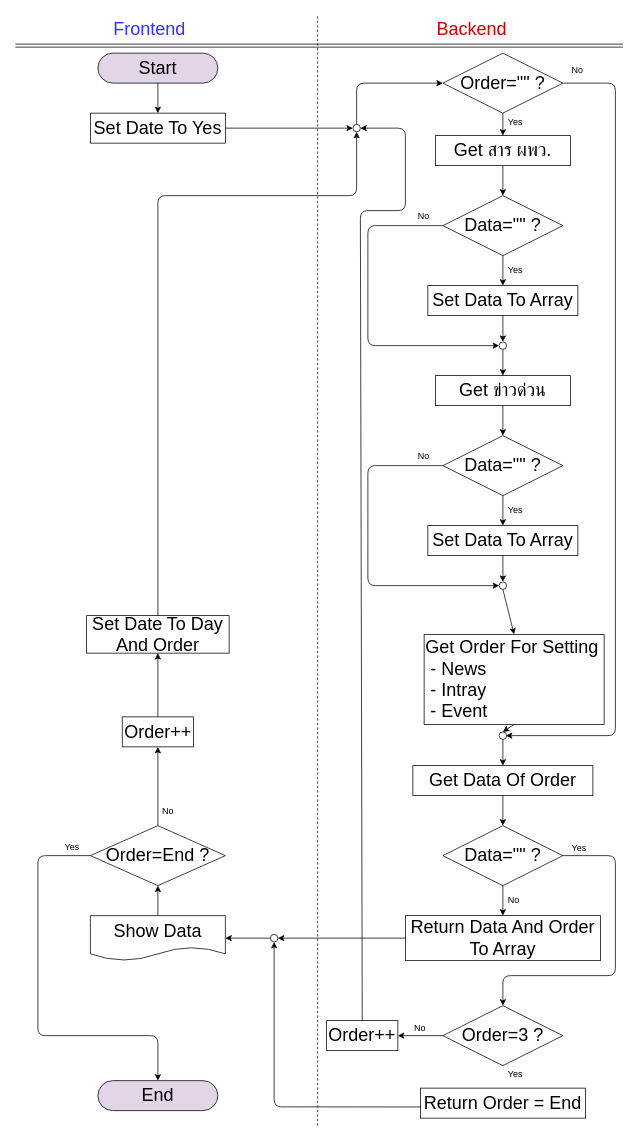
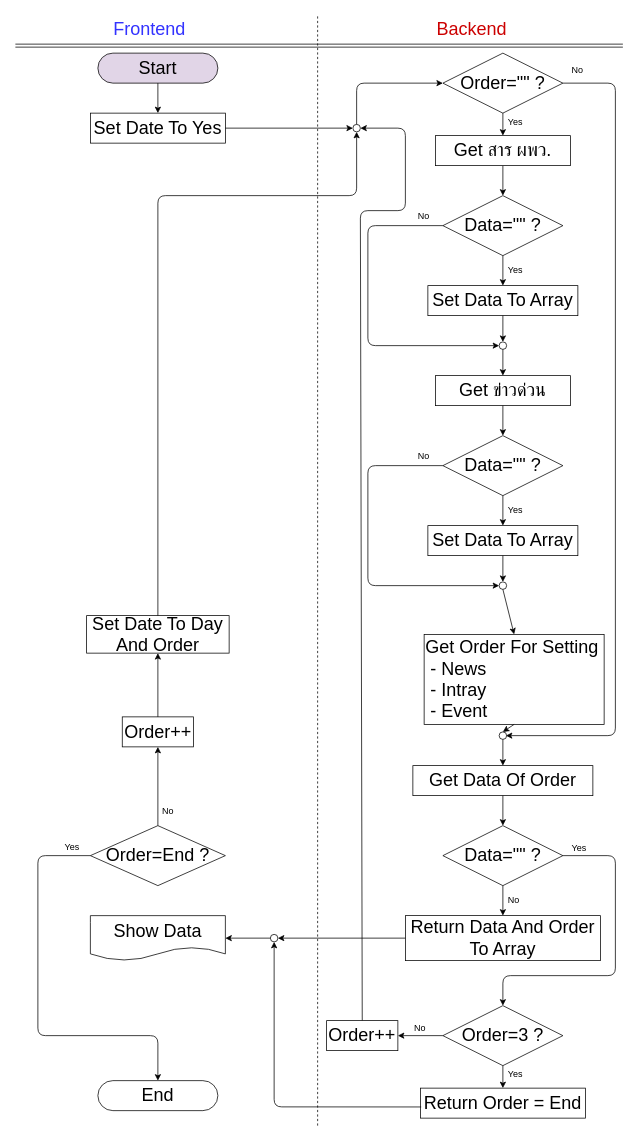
(158, 892) -> none
none -> (503, 1081)
(158, 1095) -> (158, 1095)
